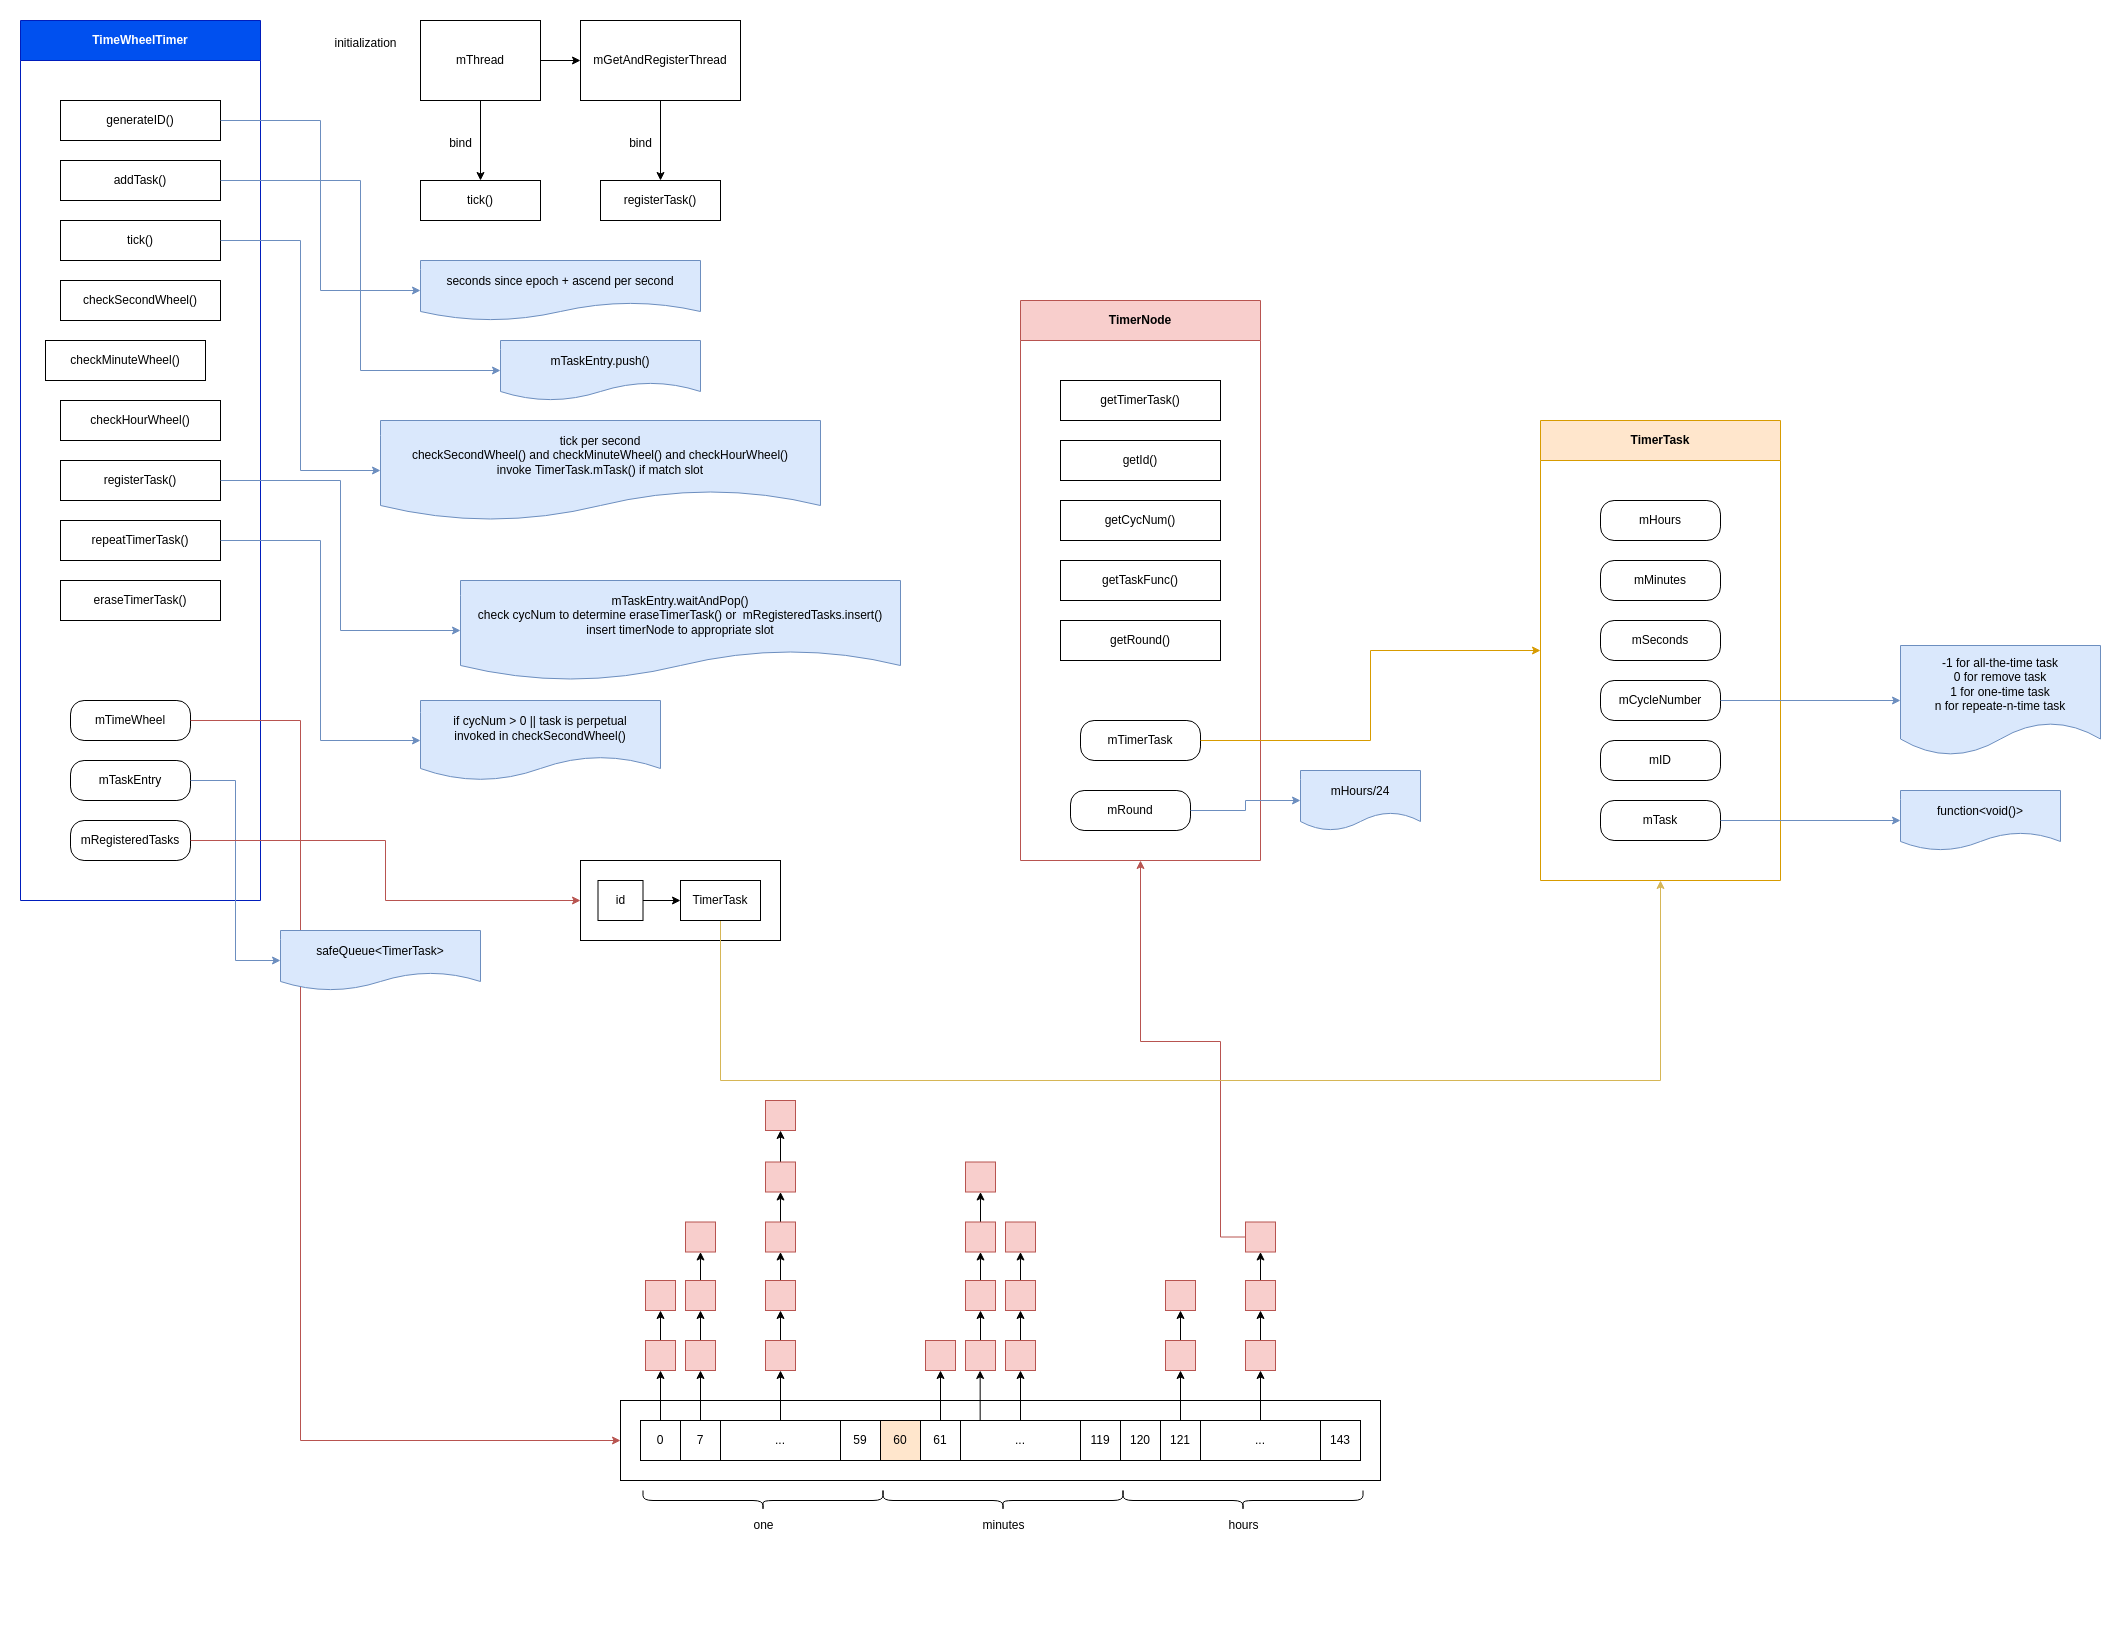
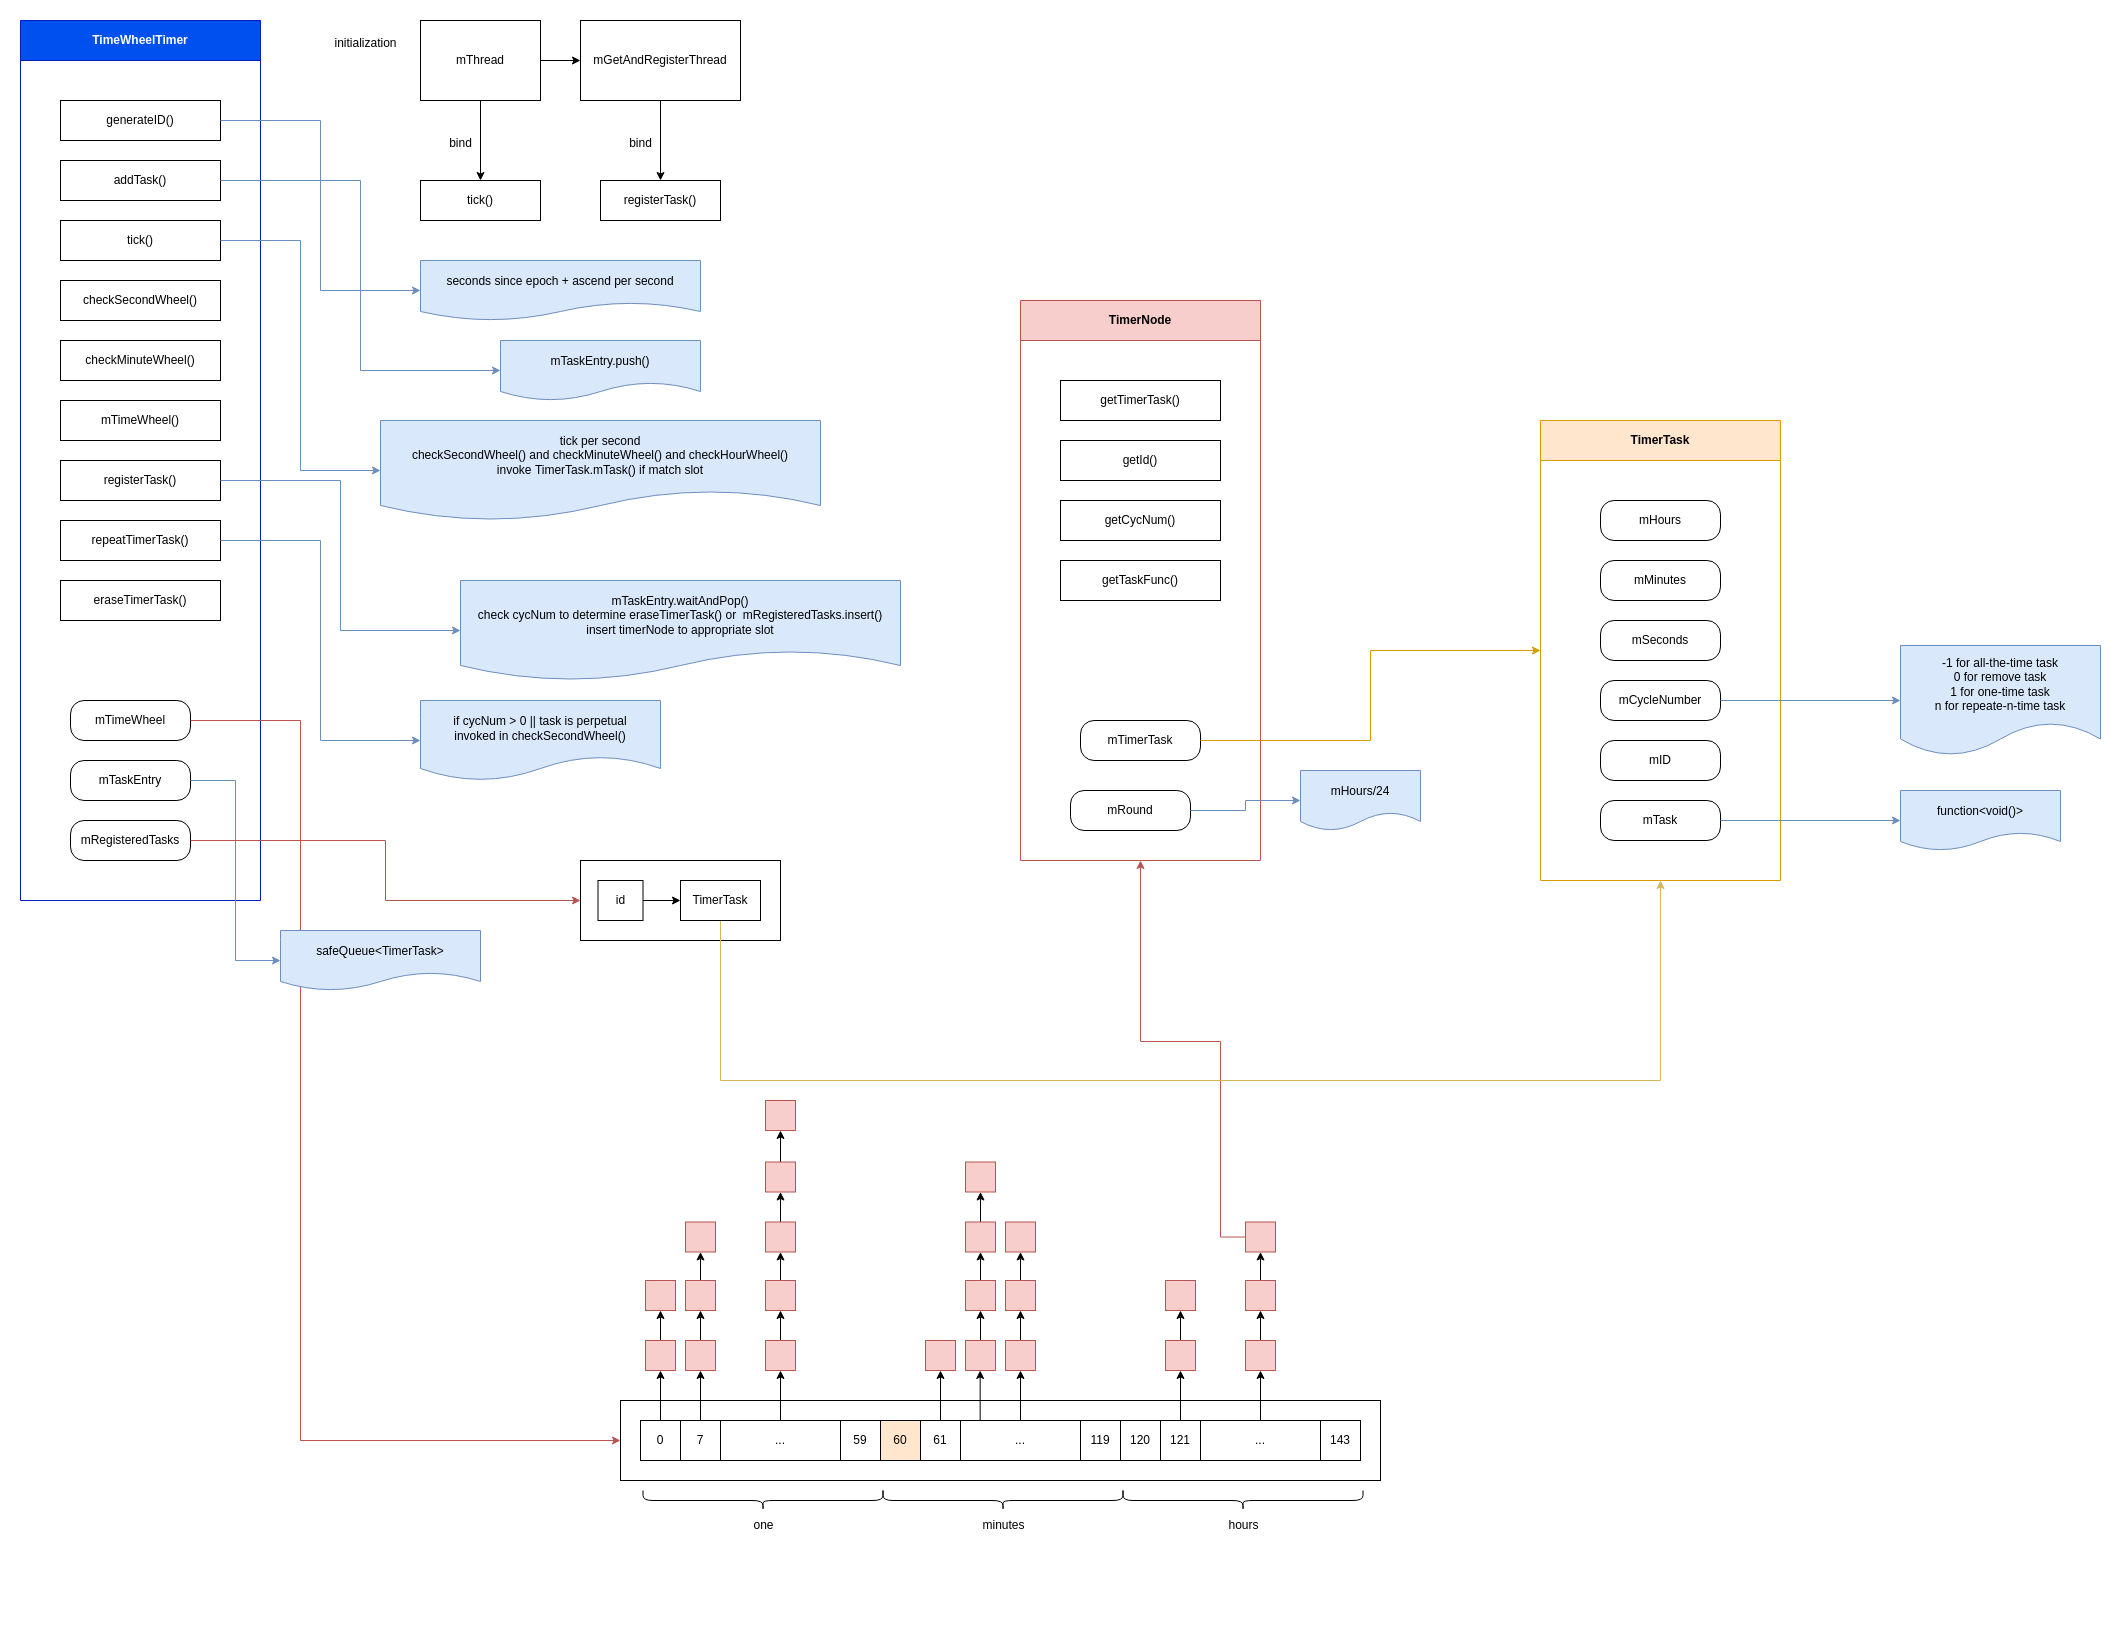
(126, 361) -> (141, 361)
(141, 421) -> (141, 421)
(1141, 641) -> none
